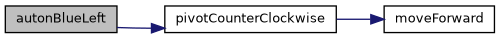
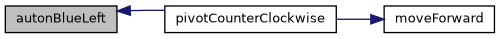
(134, 28) -> (148, 10)
